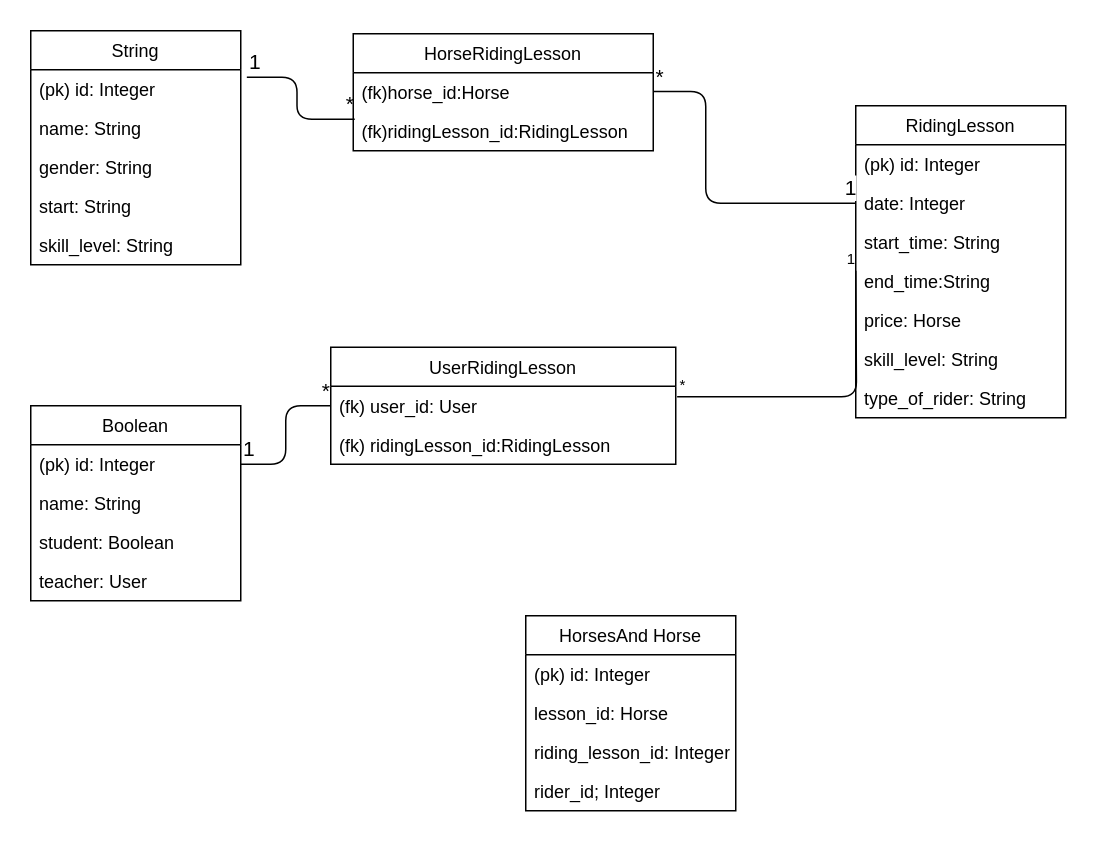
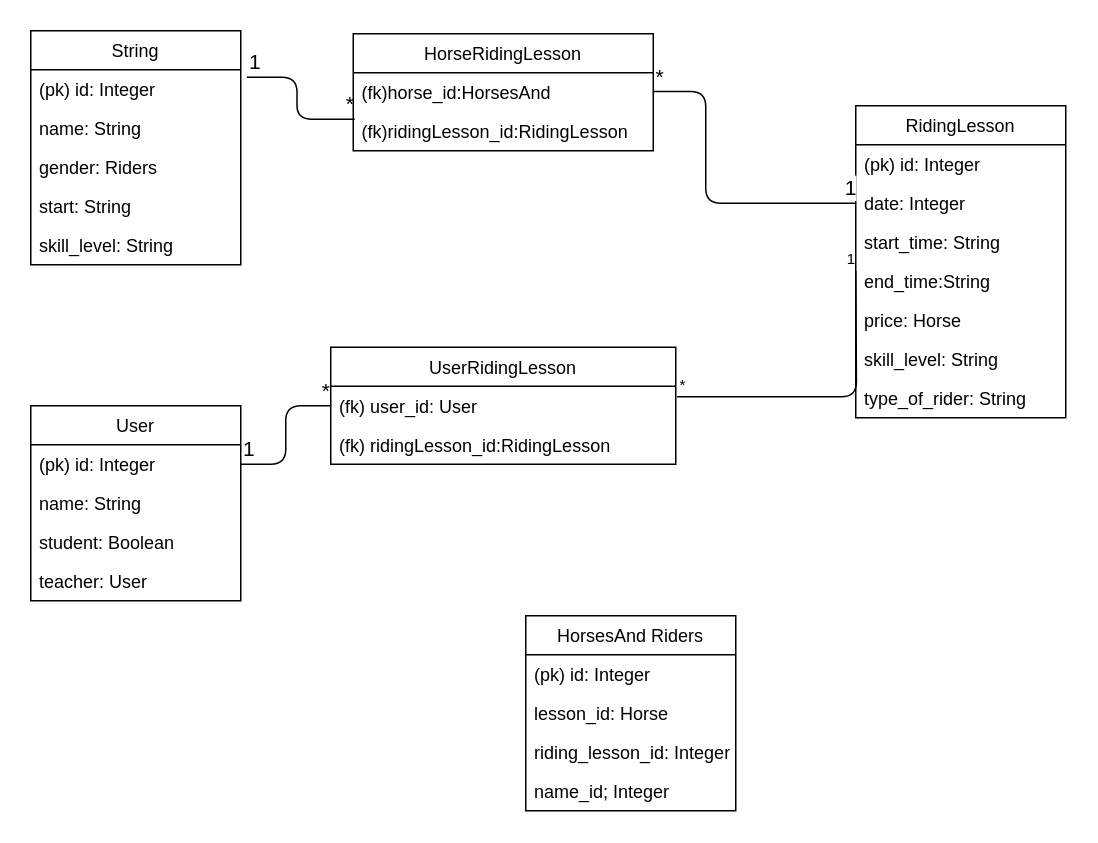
(448, 93) -> (468, 93)
(103, 168) -> (103, 168)
(135, 426) -> (135, 426)
(630, 636) -> (630, 636)
(610, 792) -> (608, 792)
